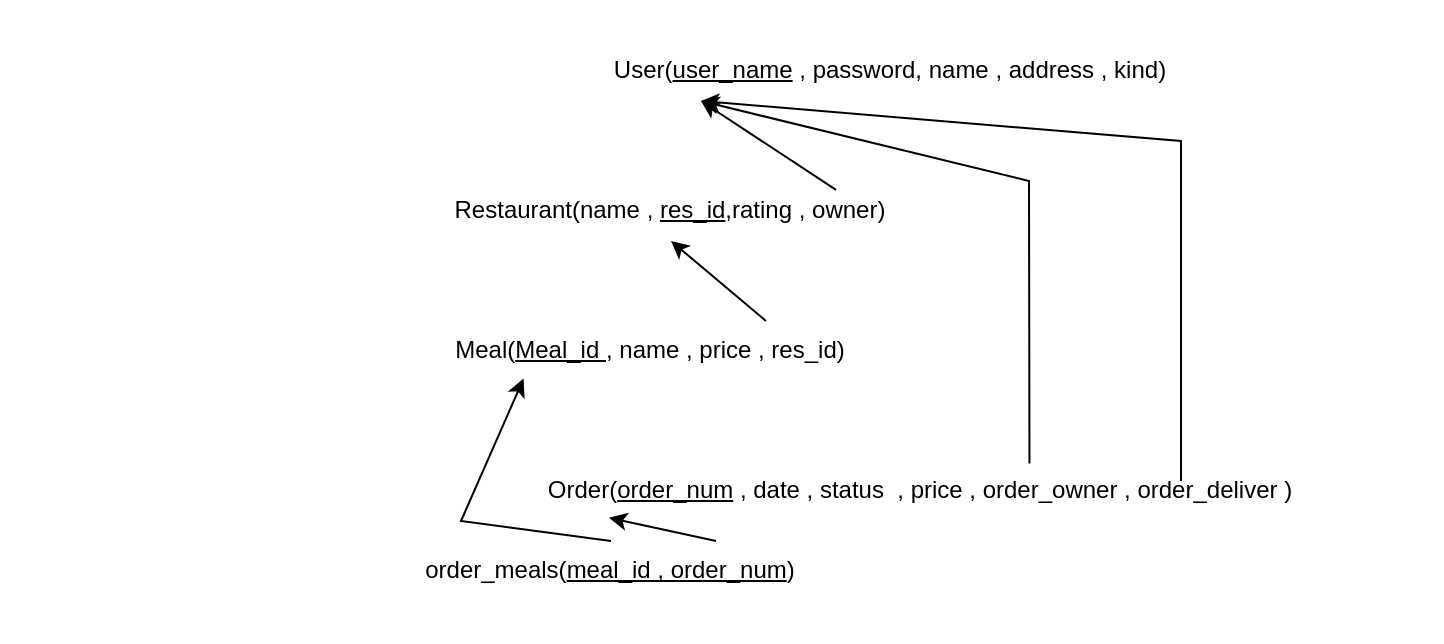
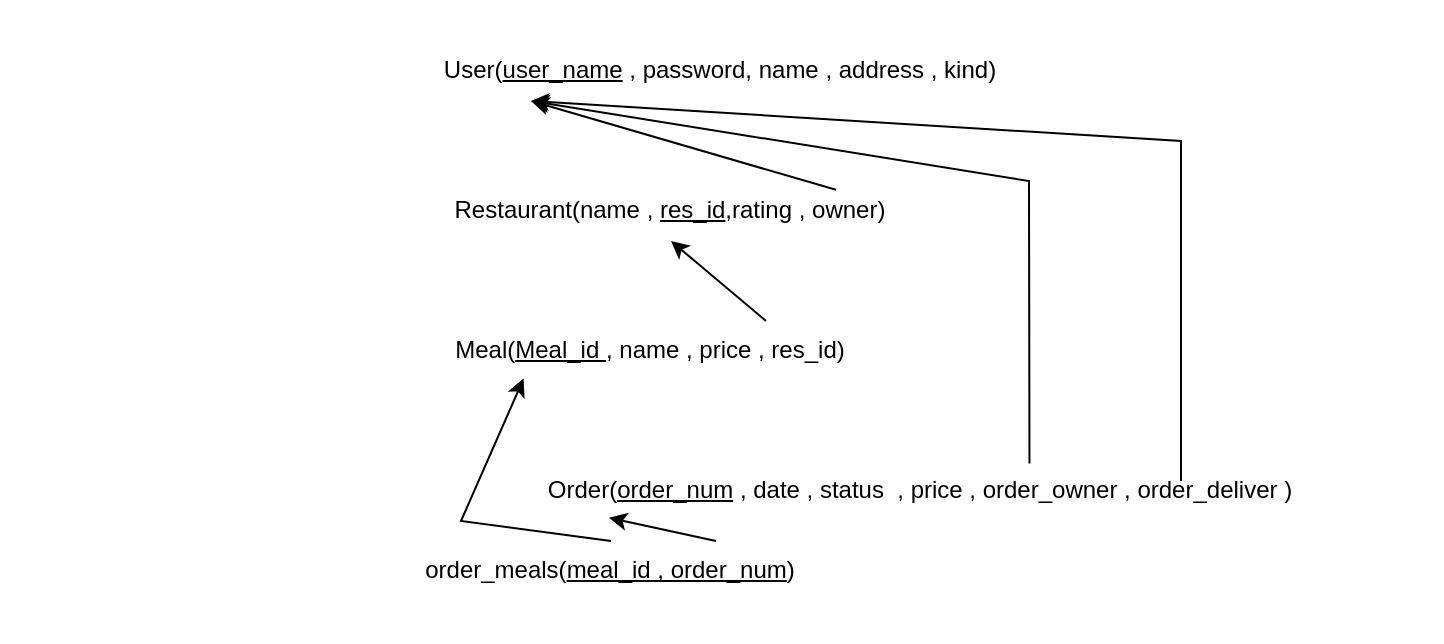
(891, 71) -> (721, 71)
